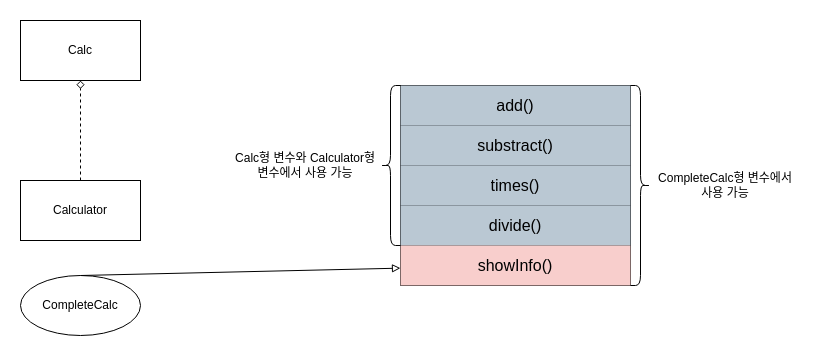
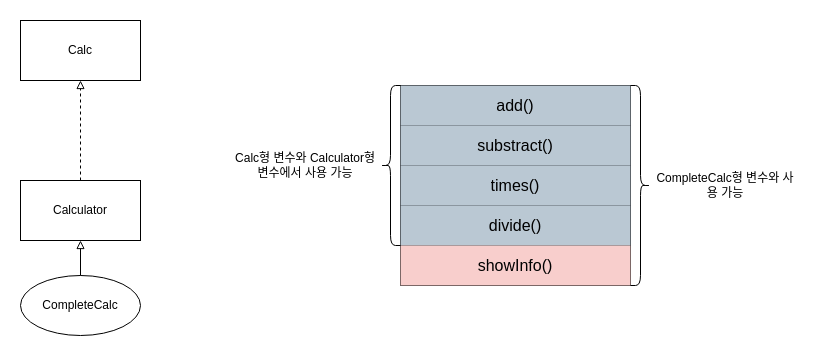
(81, 89) -> (81, 90)
(726, 186) -> (726, 186)
(241, 272) -> (81, 262)
